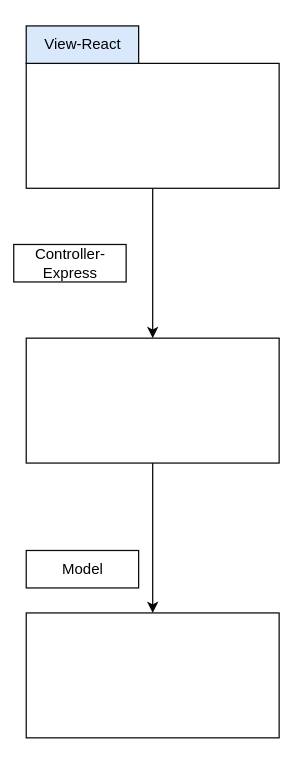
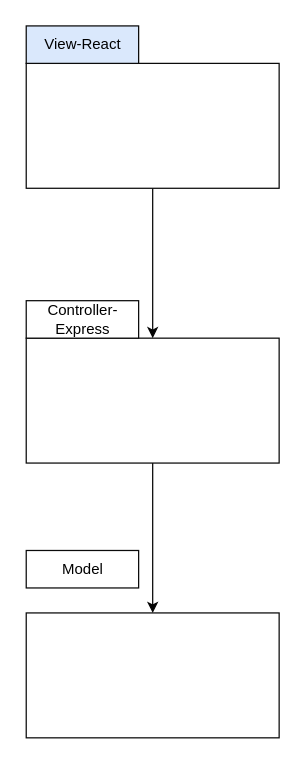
(70, 263) -> (83, 319)
